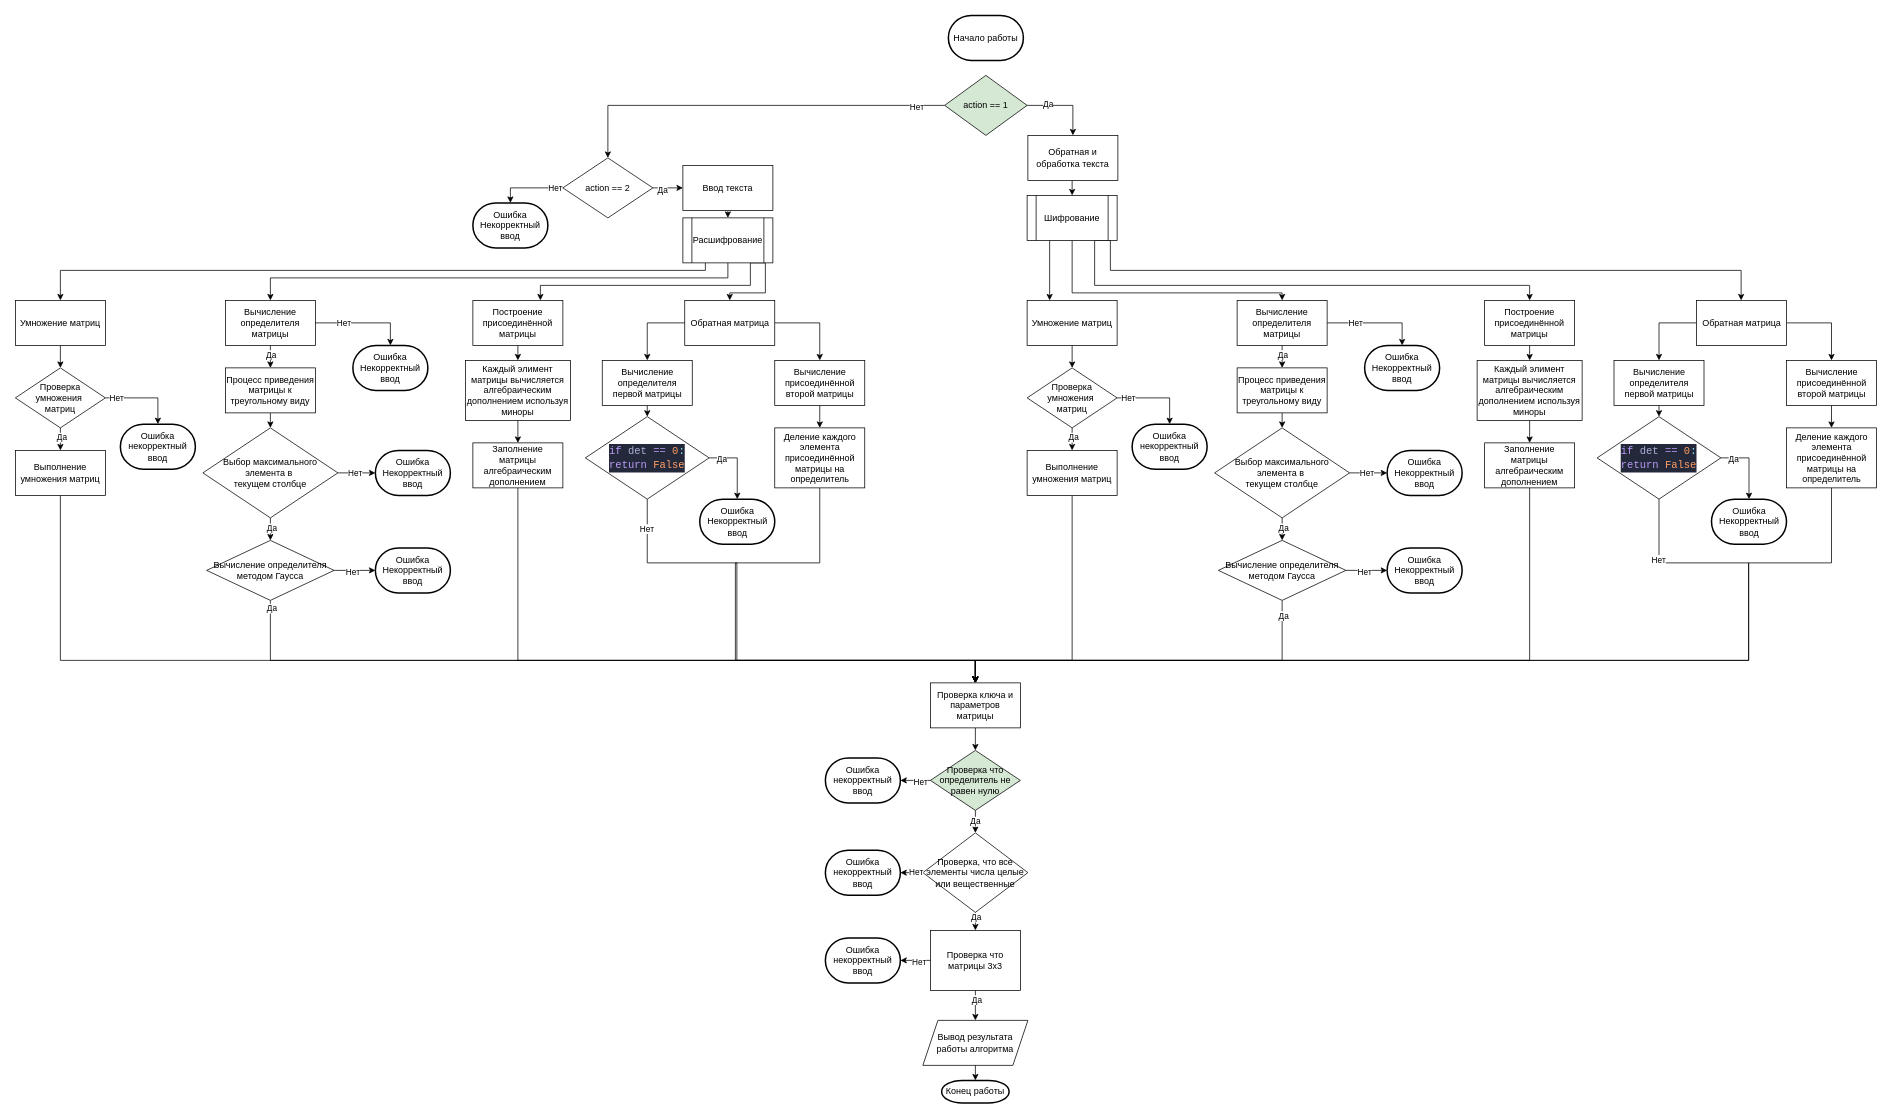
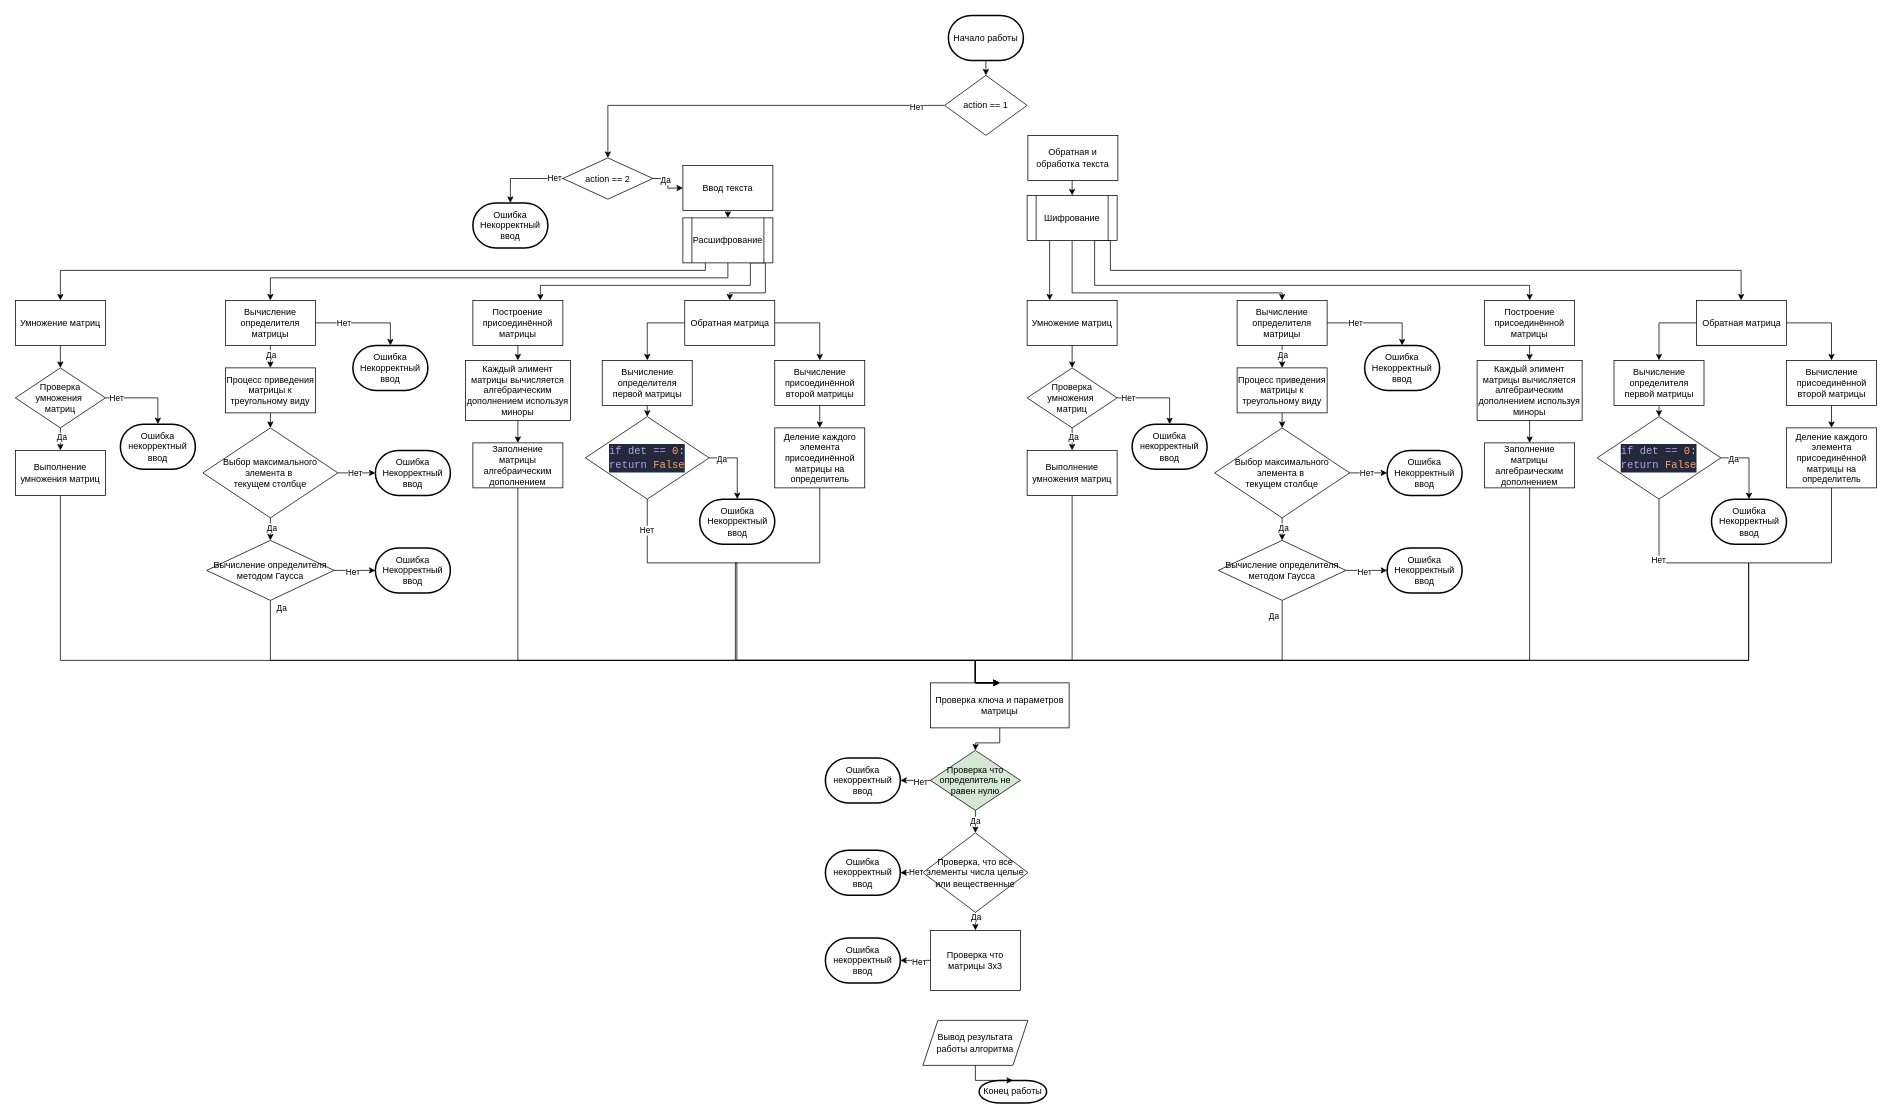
none -> (986, 69)
(986, 105) -> (986, 105)
(1051, 105) -> none
(608, 188) -> (608, 179)
(975, 705) -> (1000, 705)
(975, 1002) -> none
(975, 1092) -> (1013, 1092)
